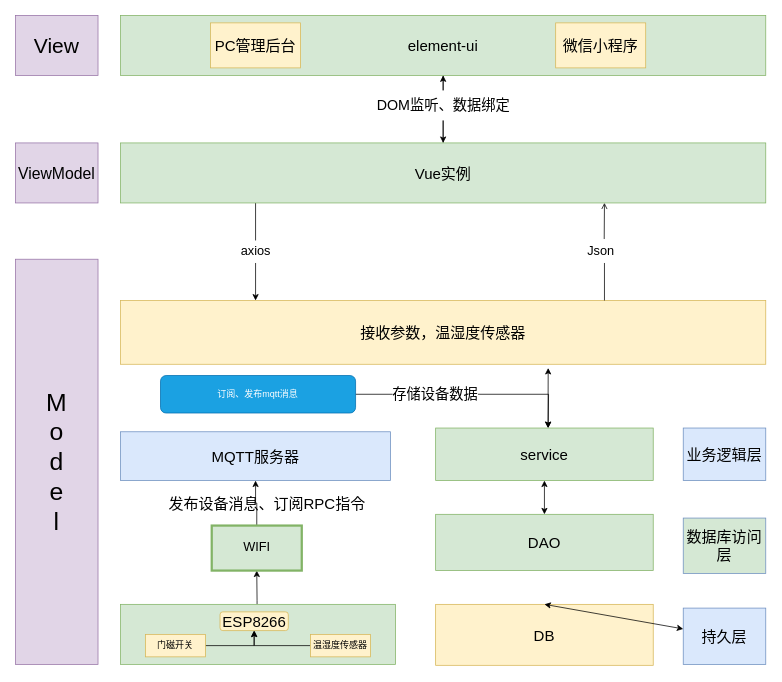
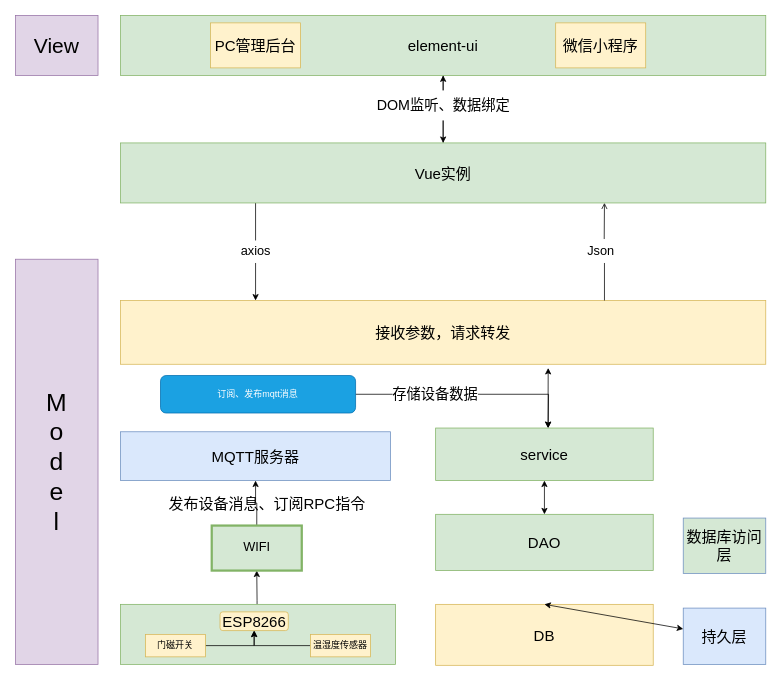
(57, 173) -> none
(443, 333) -> (443, 333)
(724, 454) -> none
